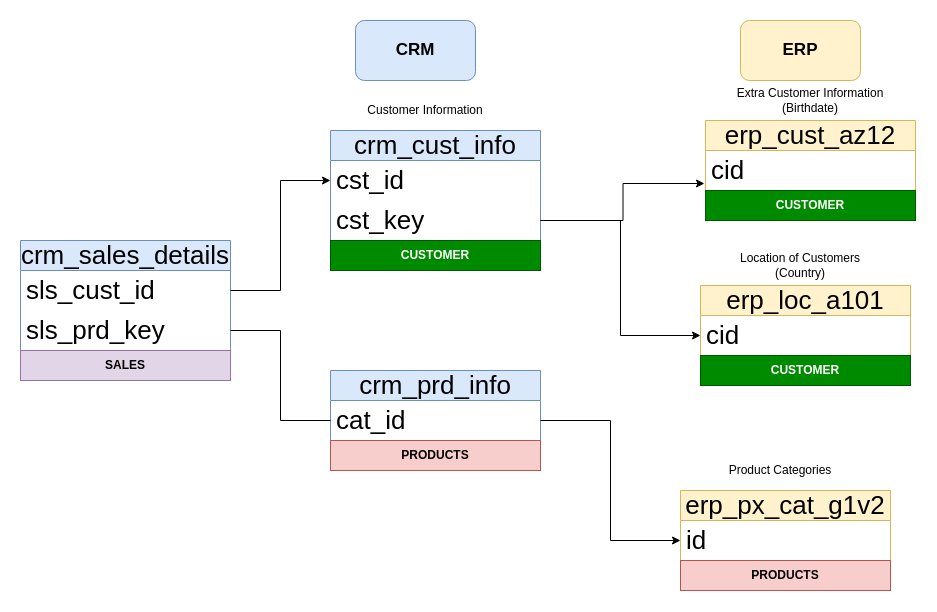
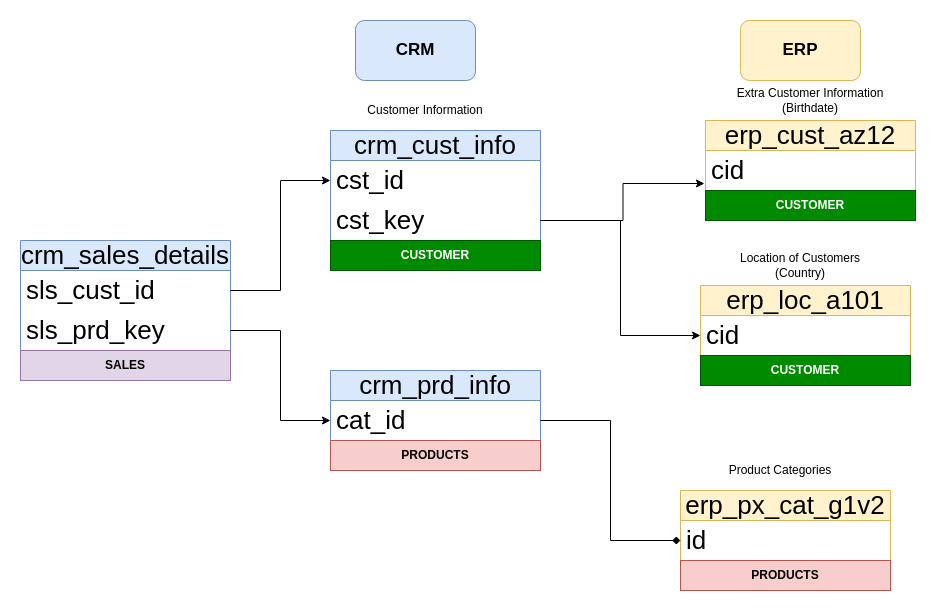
(325, 421) -> (322, 421)
(672, 541) -> (672, 541)
